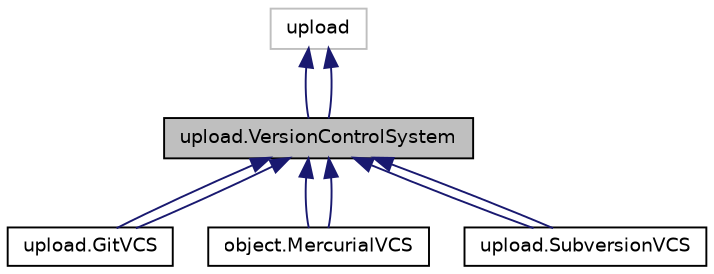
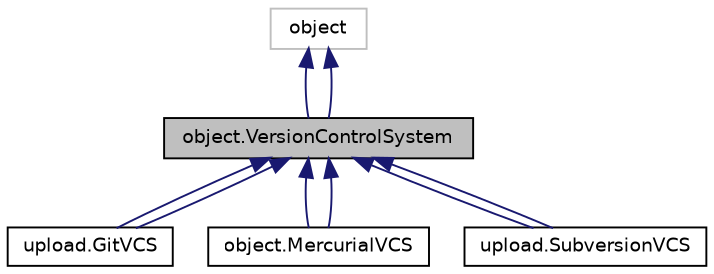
(319, 29) -> (319, 29)
(319, 138) -> (319, 138)
